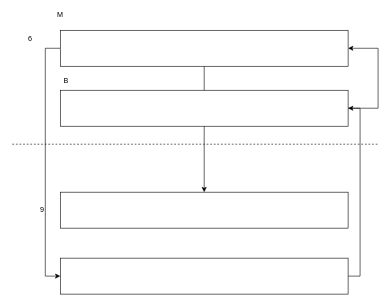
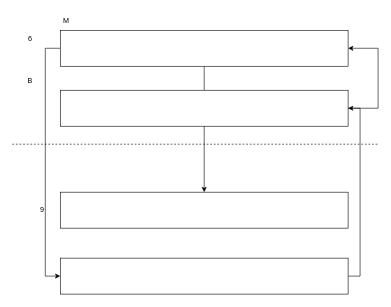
(60, 15) -> (66, 21)
(66, 81) -> (30, 81)
